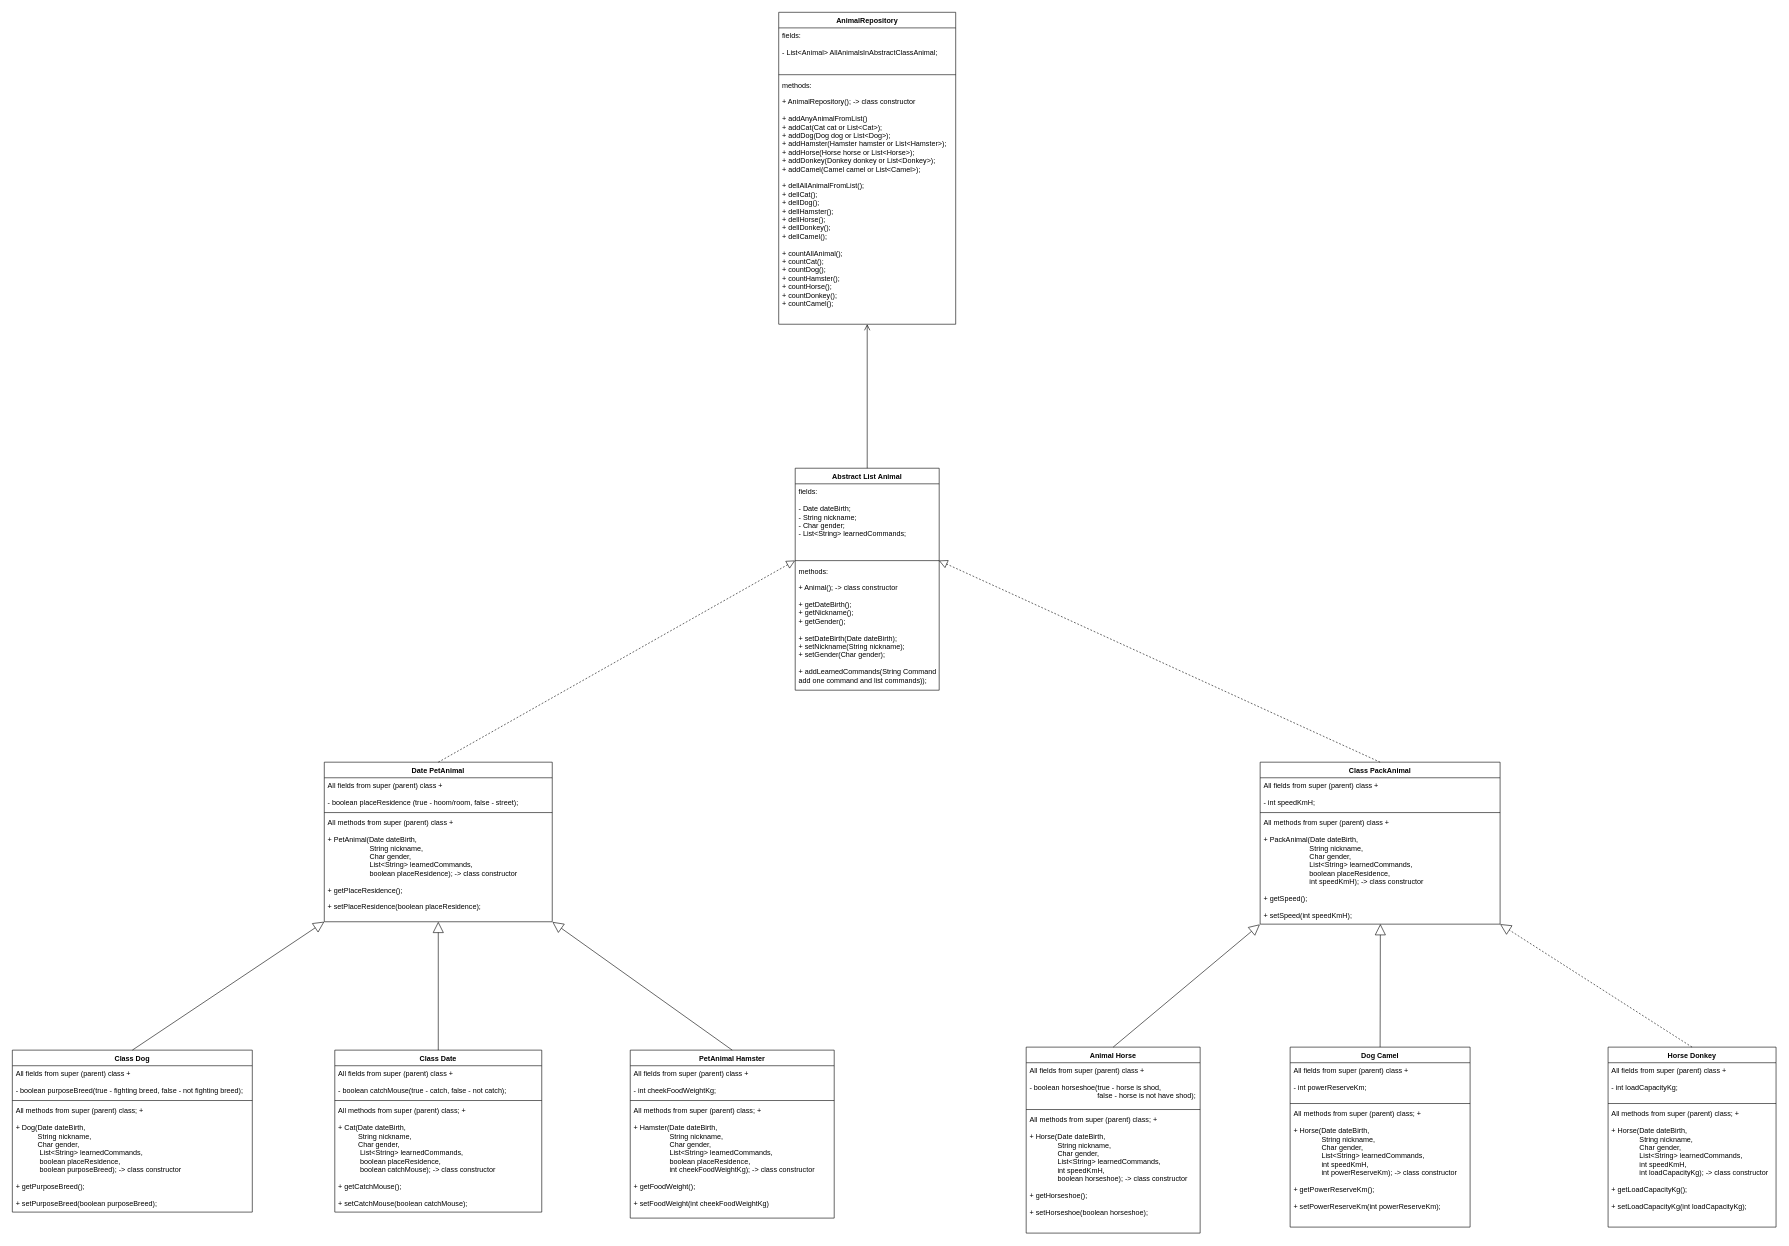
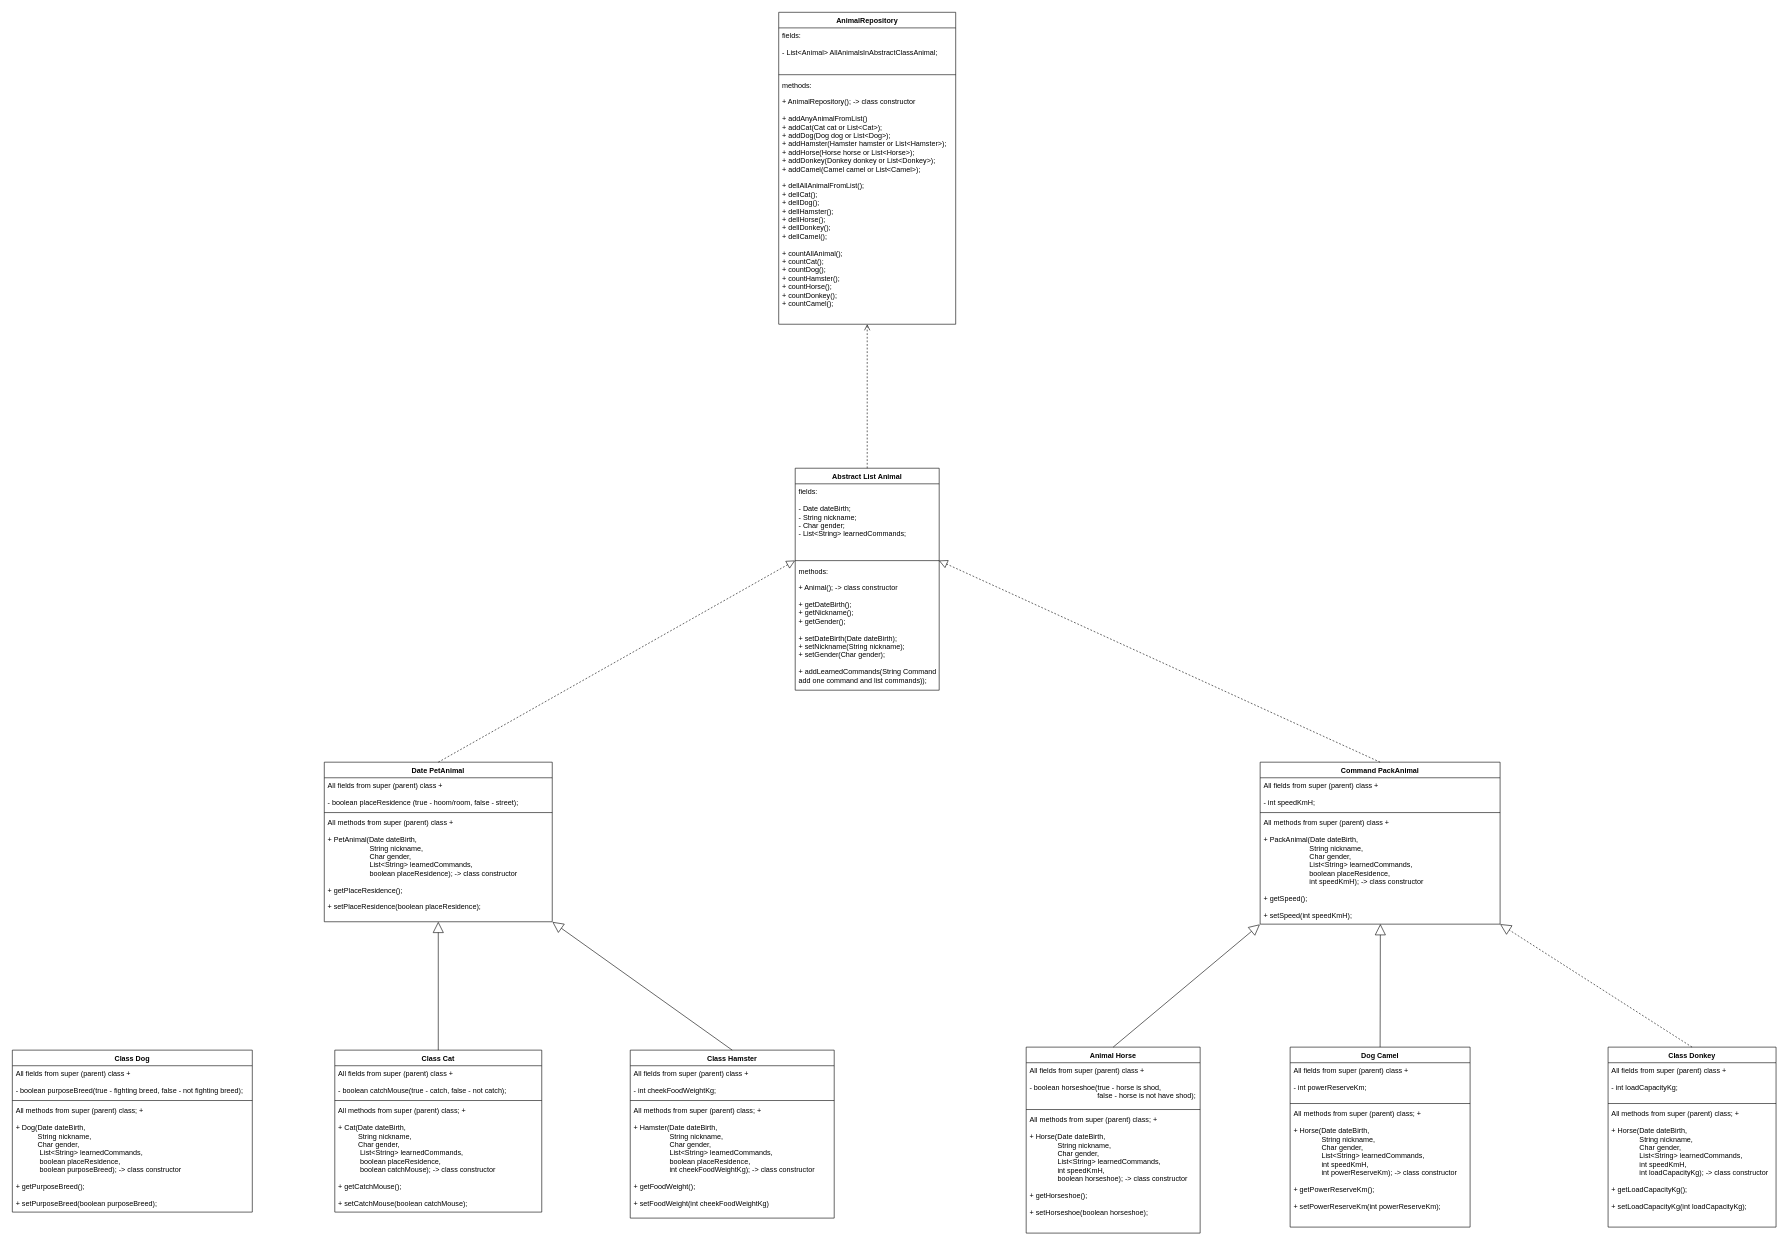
(867, 397) -> (867, 397)
(1380, 770) -> (1380, 770)
(224, 989) -> none
(1692, 1055) -> (1692, 1055)
(438, 1058) -> (438, 1058)
(732, 1058) -> (732, 1058)
